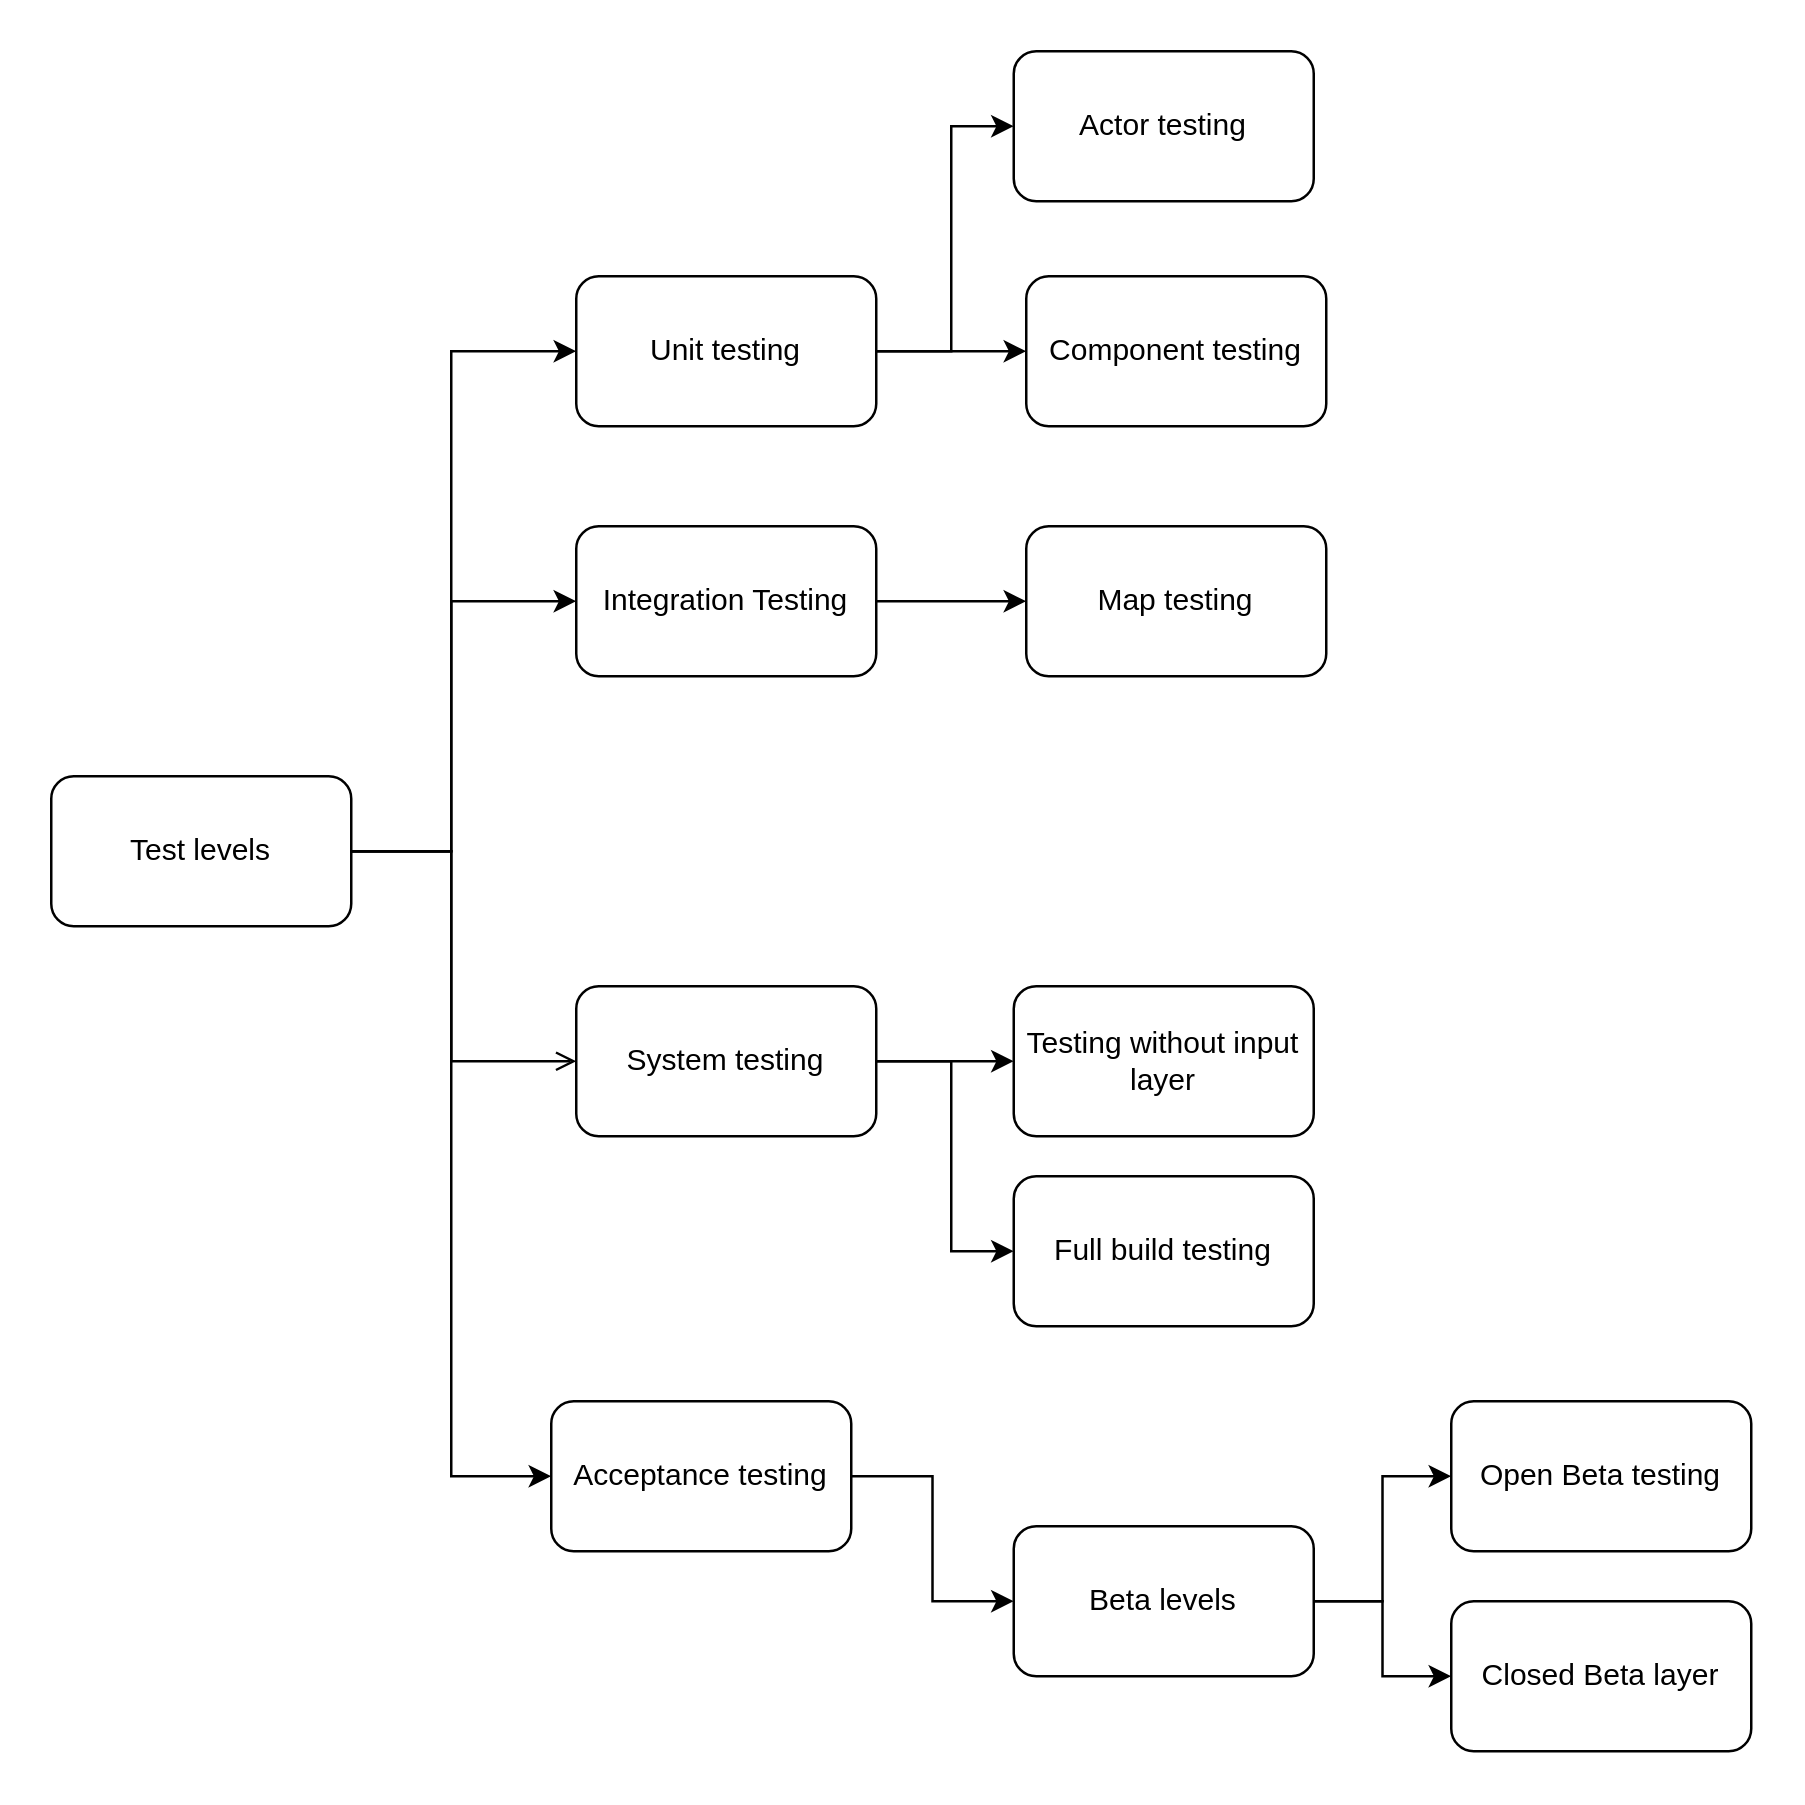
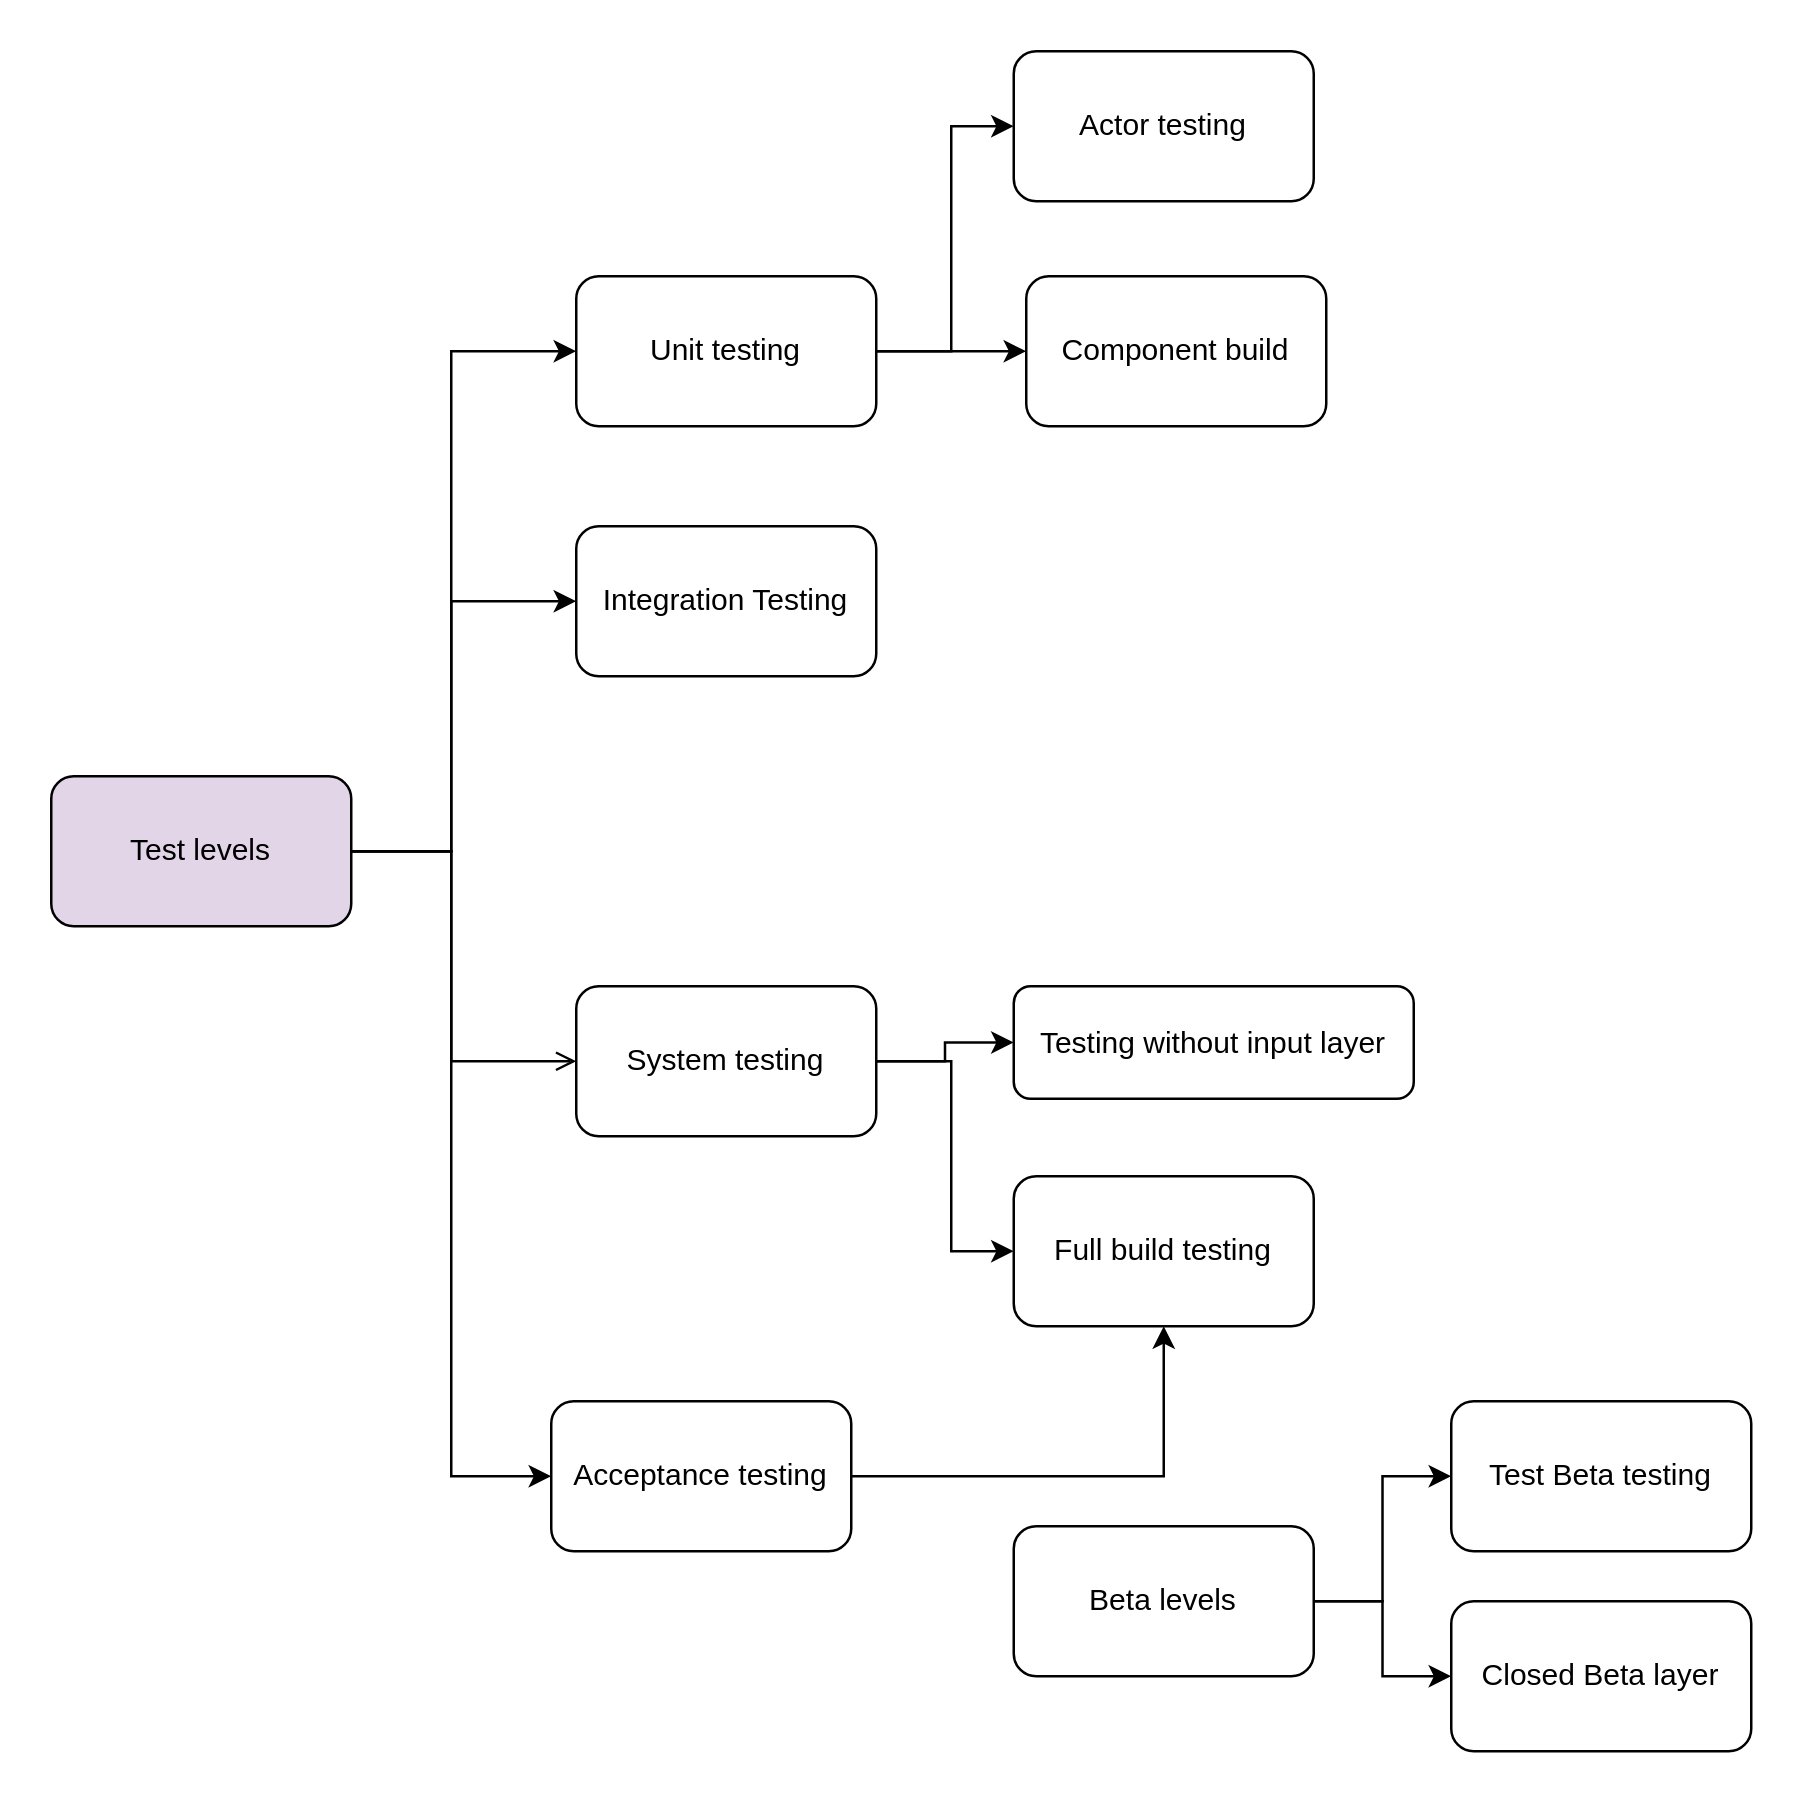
(1176, 351) -> (1176, 351)
(943, 601) -> none
(1176, 601) -> none
(201, 851) -> (201, 851)
(1164, 1061) -> (1214, 1043)
(1601, 1476) -> (1601, 1476)
(933, 1569) -> (1114, 1476)
